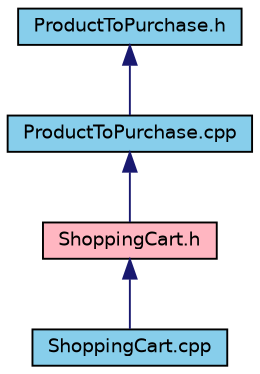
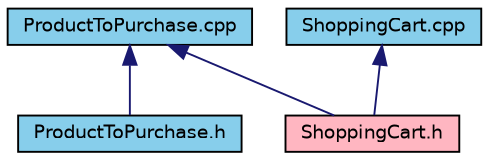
(130, 90) -> (130, 90)
(130, 304) -> (377, 90)
